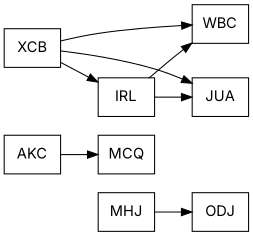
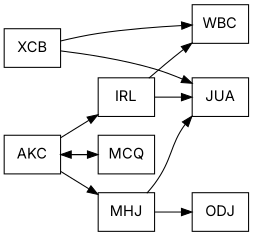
(75, 70) -> (75, 129)
none -> (85, 155)
none -> (168, 160)
none -> (75, 180)
